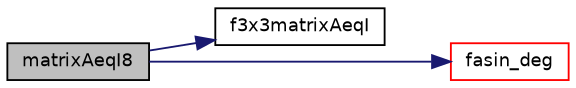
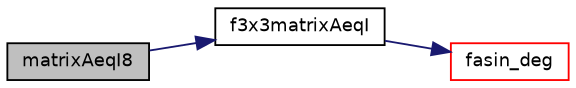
(290, 62) -> (409, 45)
